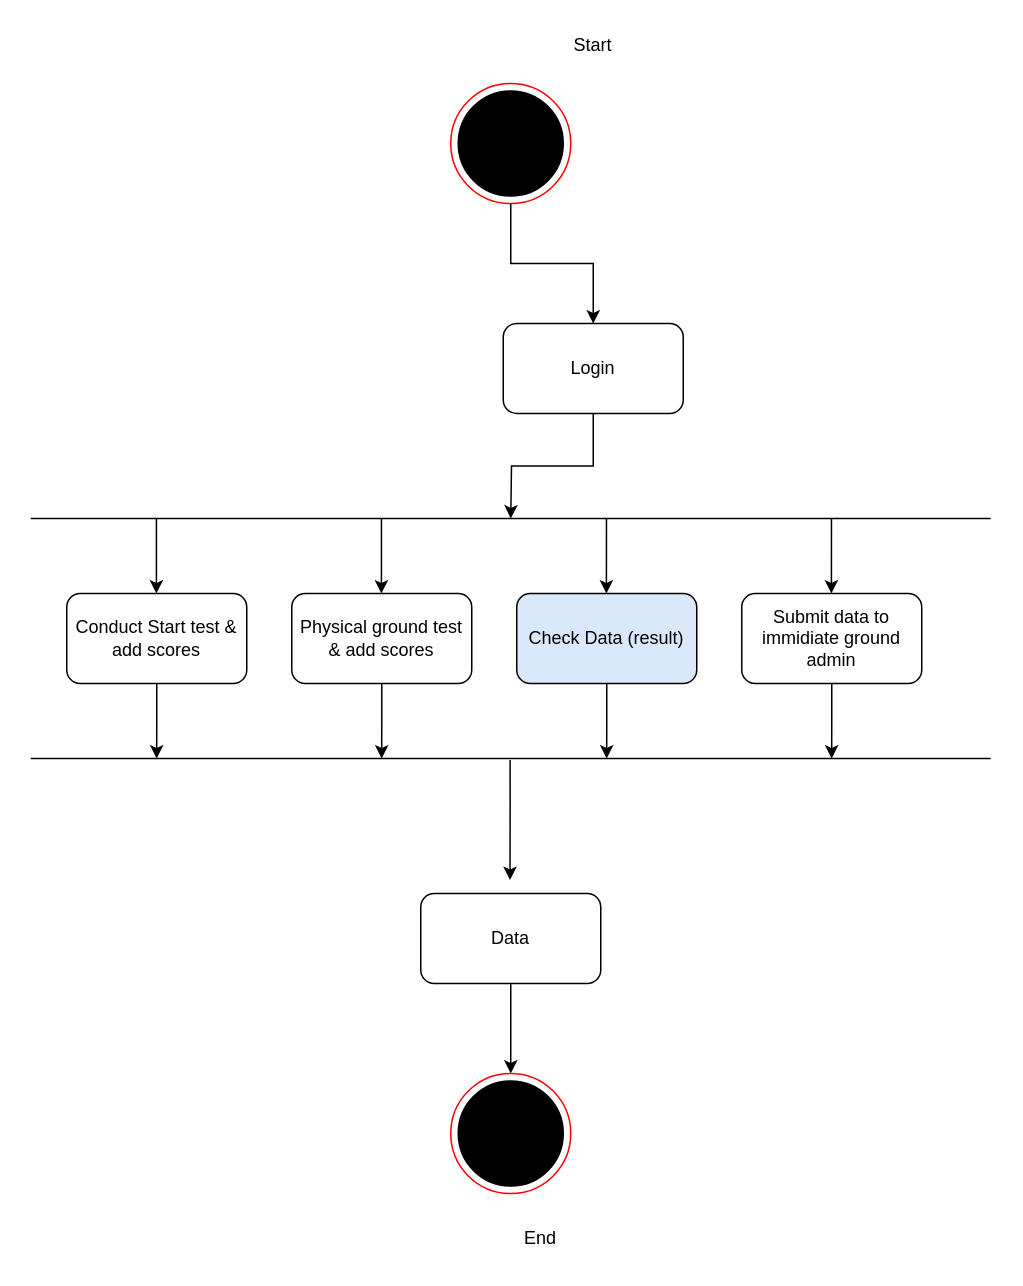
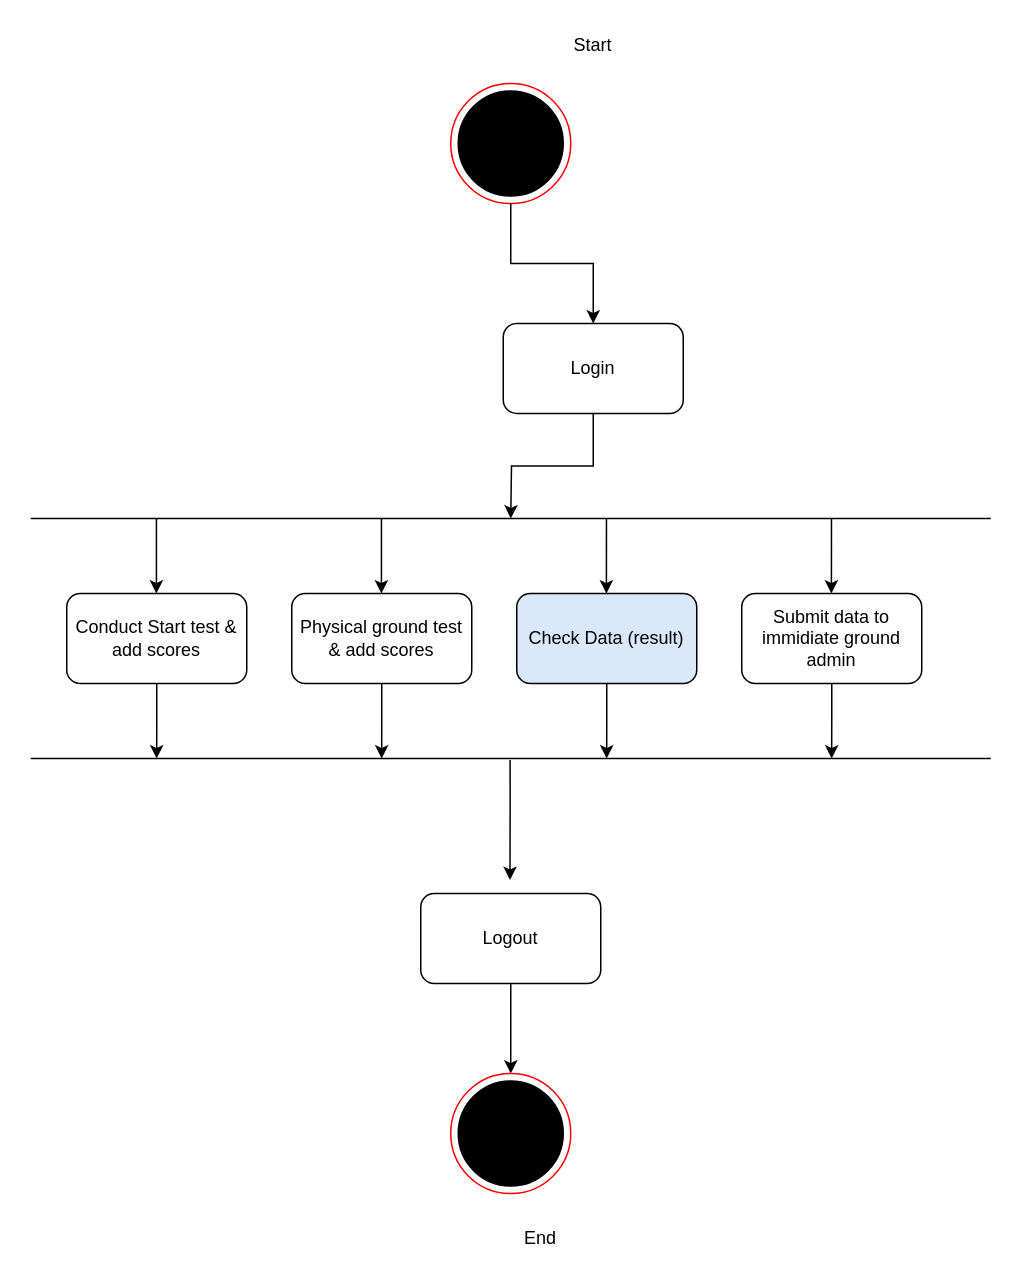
(511, 938) -> (511, 938)
